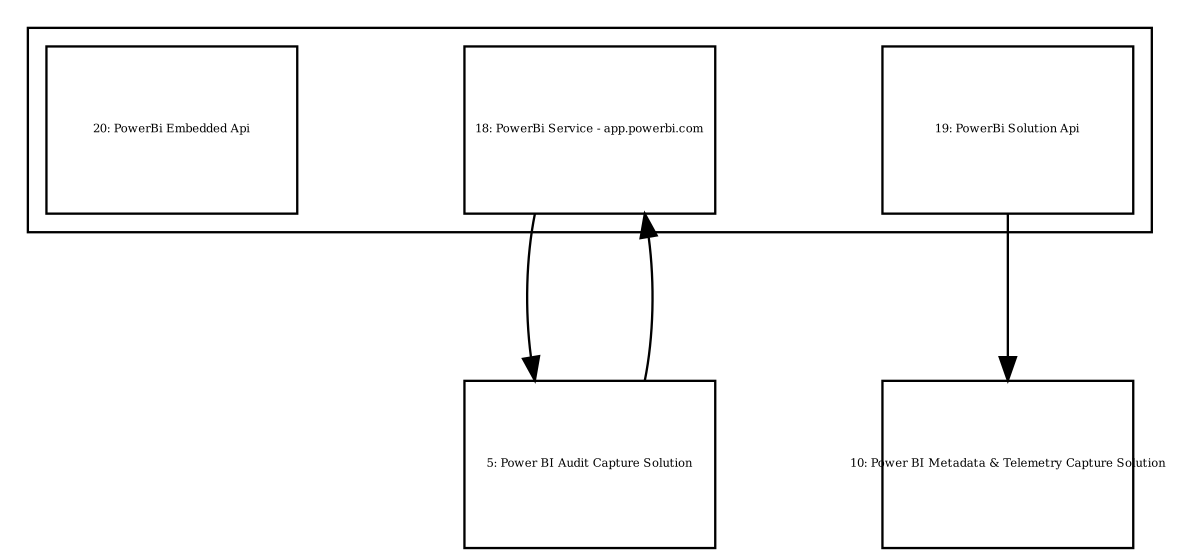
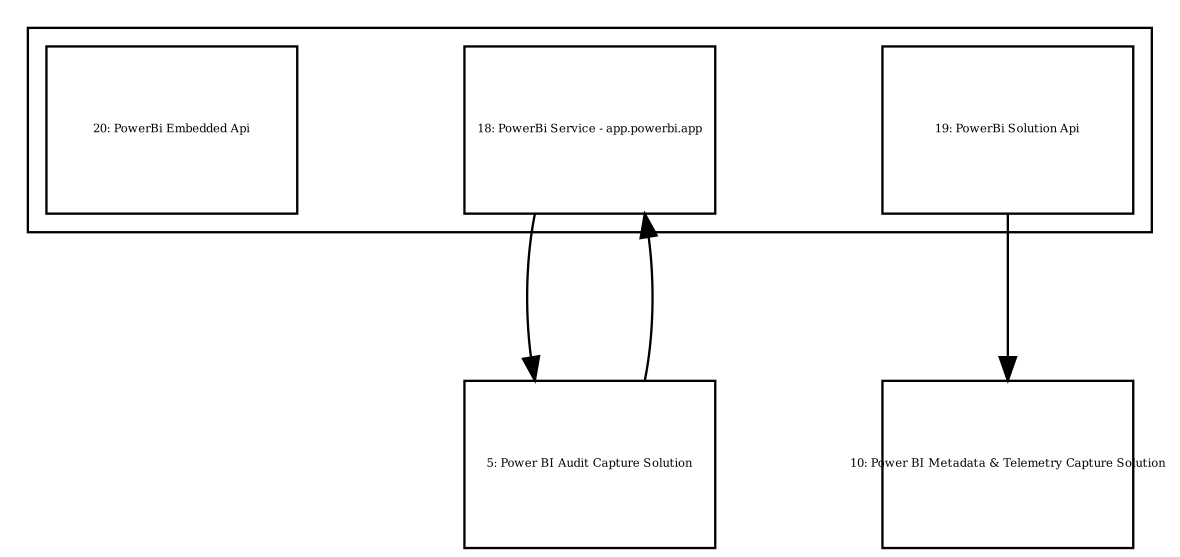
(590, 130) -> (590, 130)
